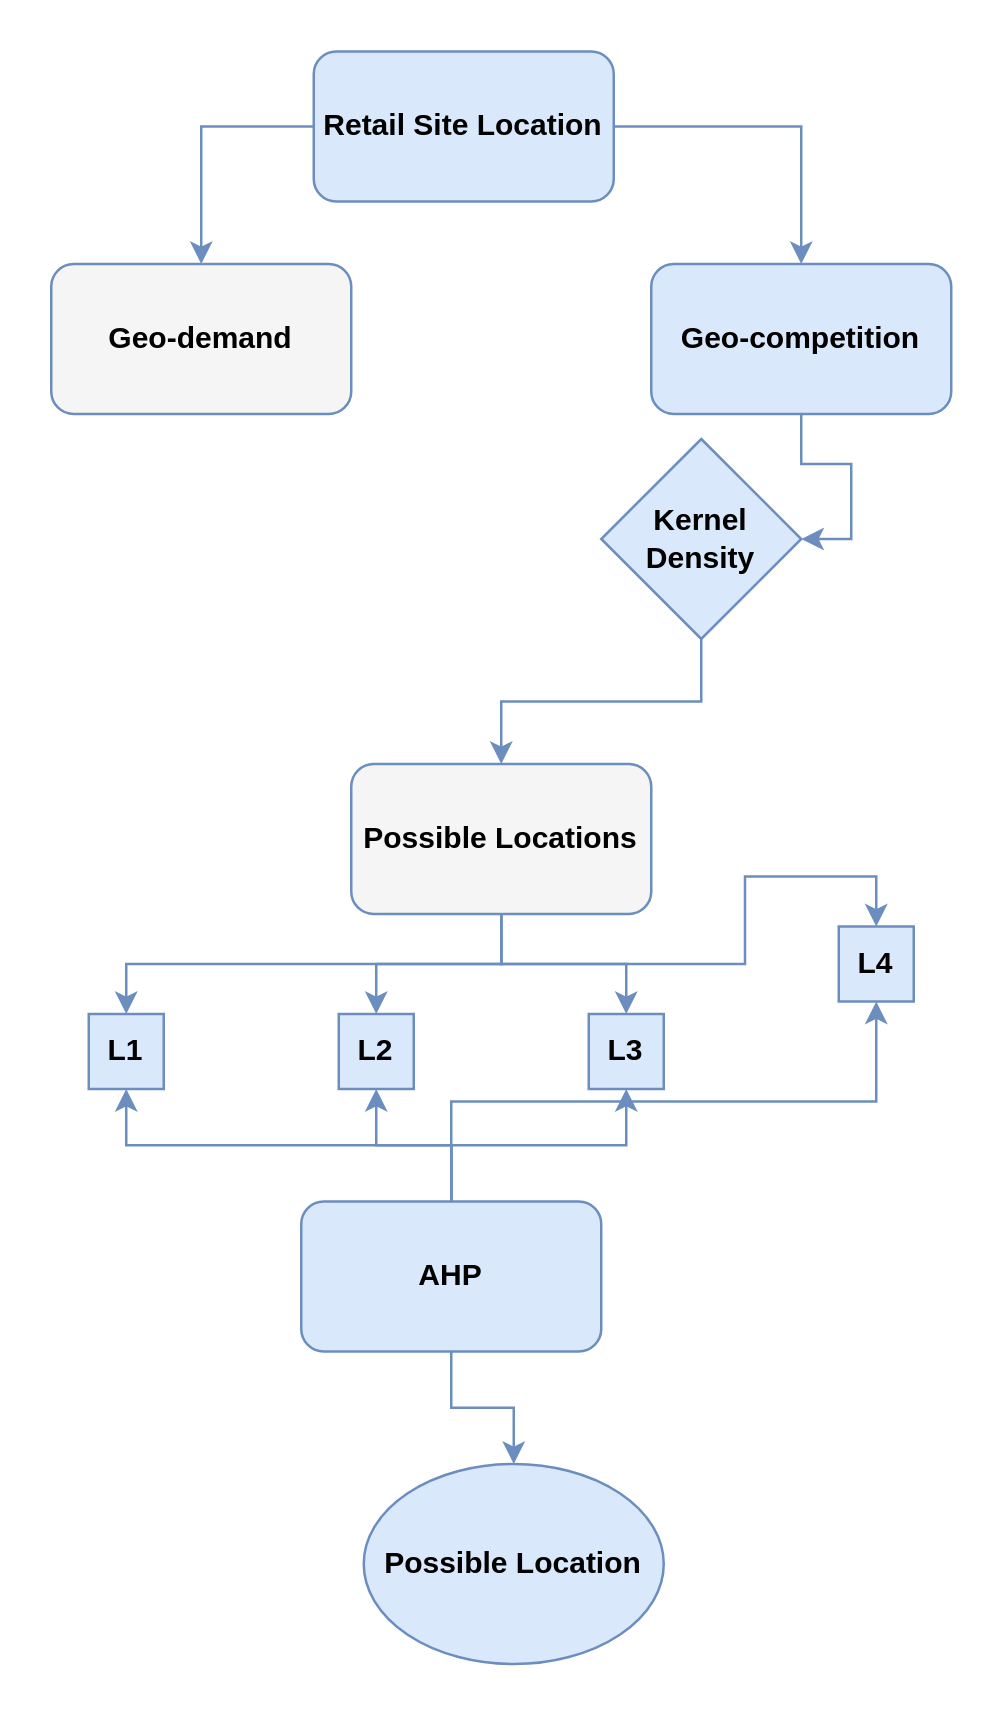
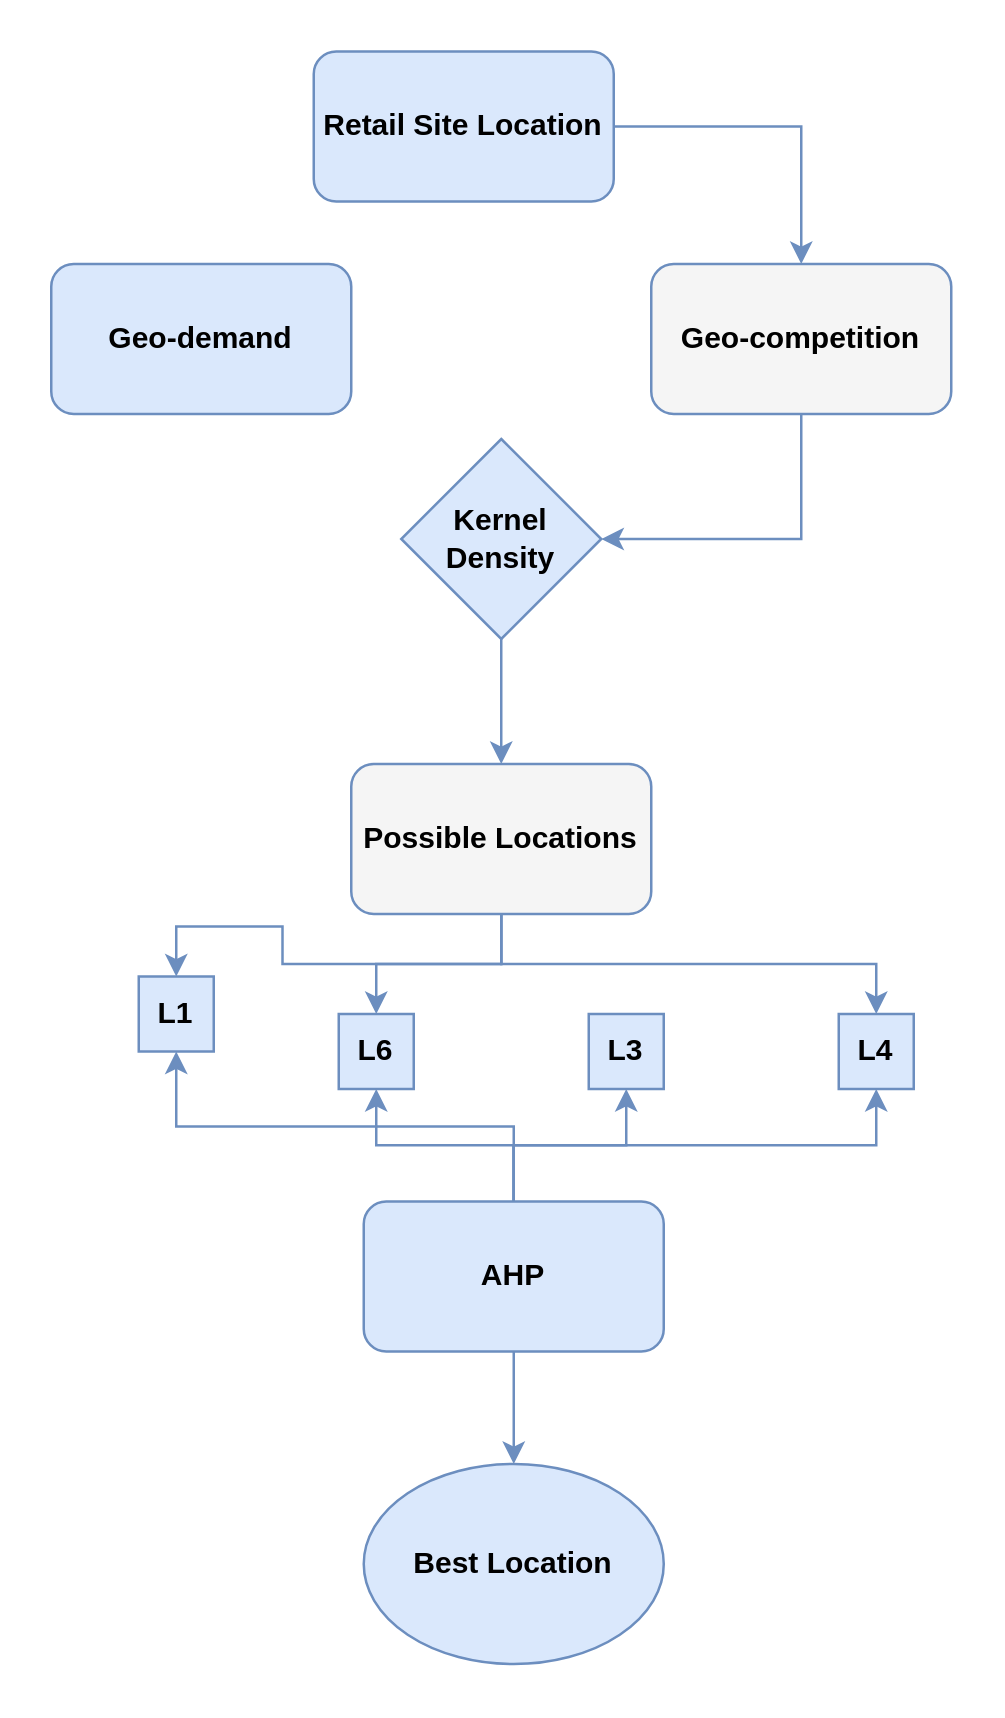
(201, 131) -> none
(201, 339) -> (201, 339)
(801, 339) -> (801, 339)
(701, 539) -> (501, 539)
(876, 964) -> (876, 1051)
(626, 983) -> none
(126, 1051) -> (176, 1014)
(376, 1051) -> (376, 1051)
(451, 1276) -> (514, 1276)
(514, 1564) -> (514, 1564)
